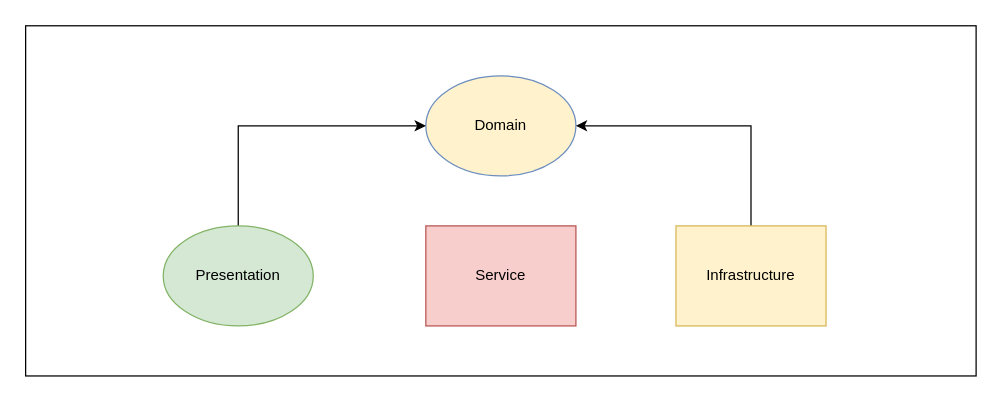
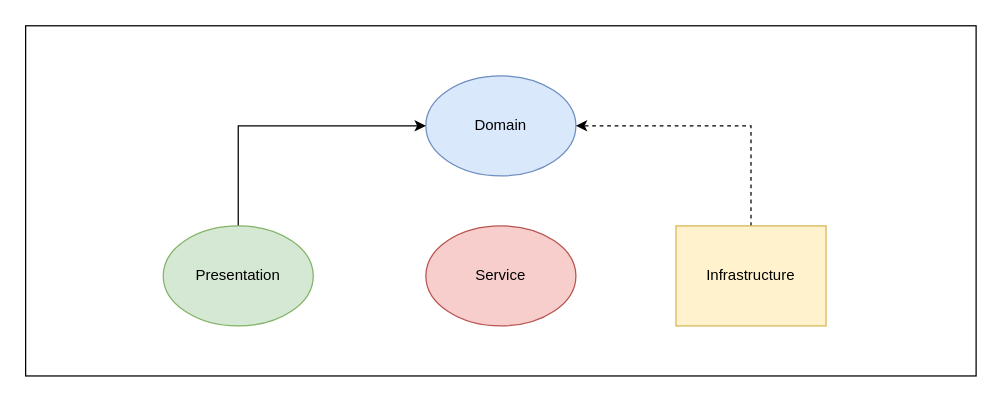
(501, 126) -> (501, 126)
(717, 126) -> (717, 126)
(501, 276) -> (501, 276)
